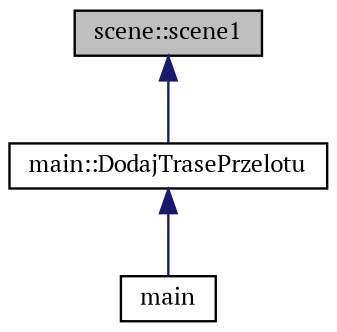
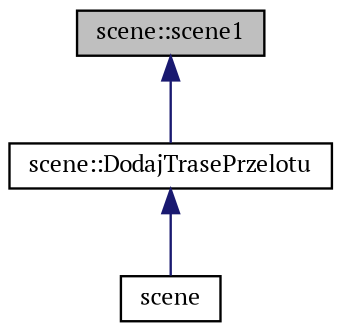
(168, 166) -> (171, 166)
(168, 299) -> (171, 299)
